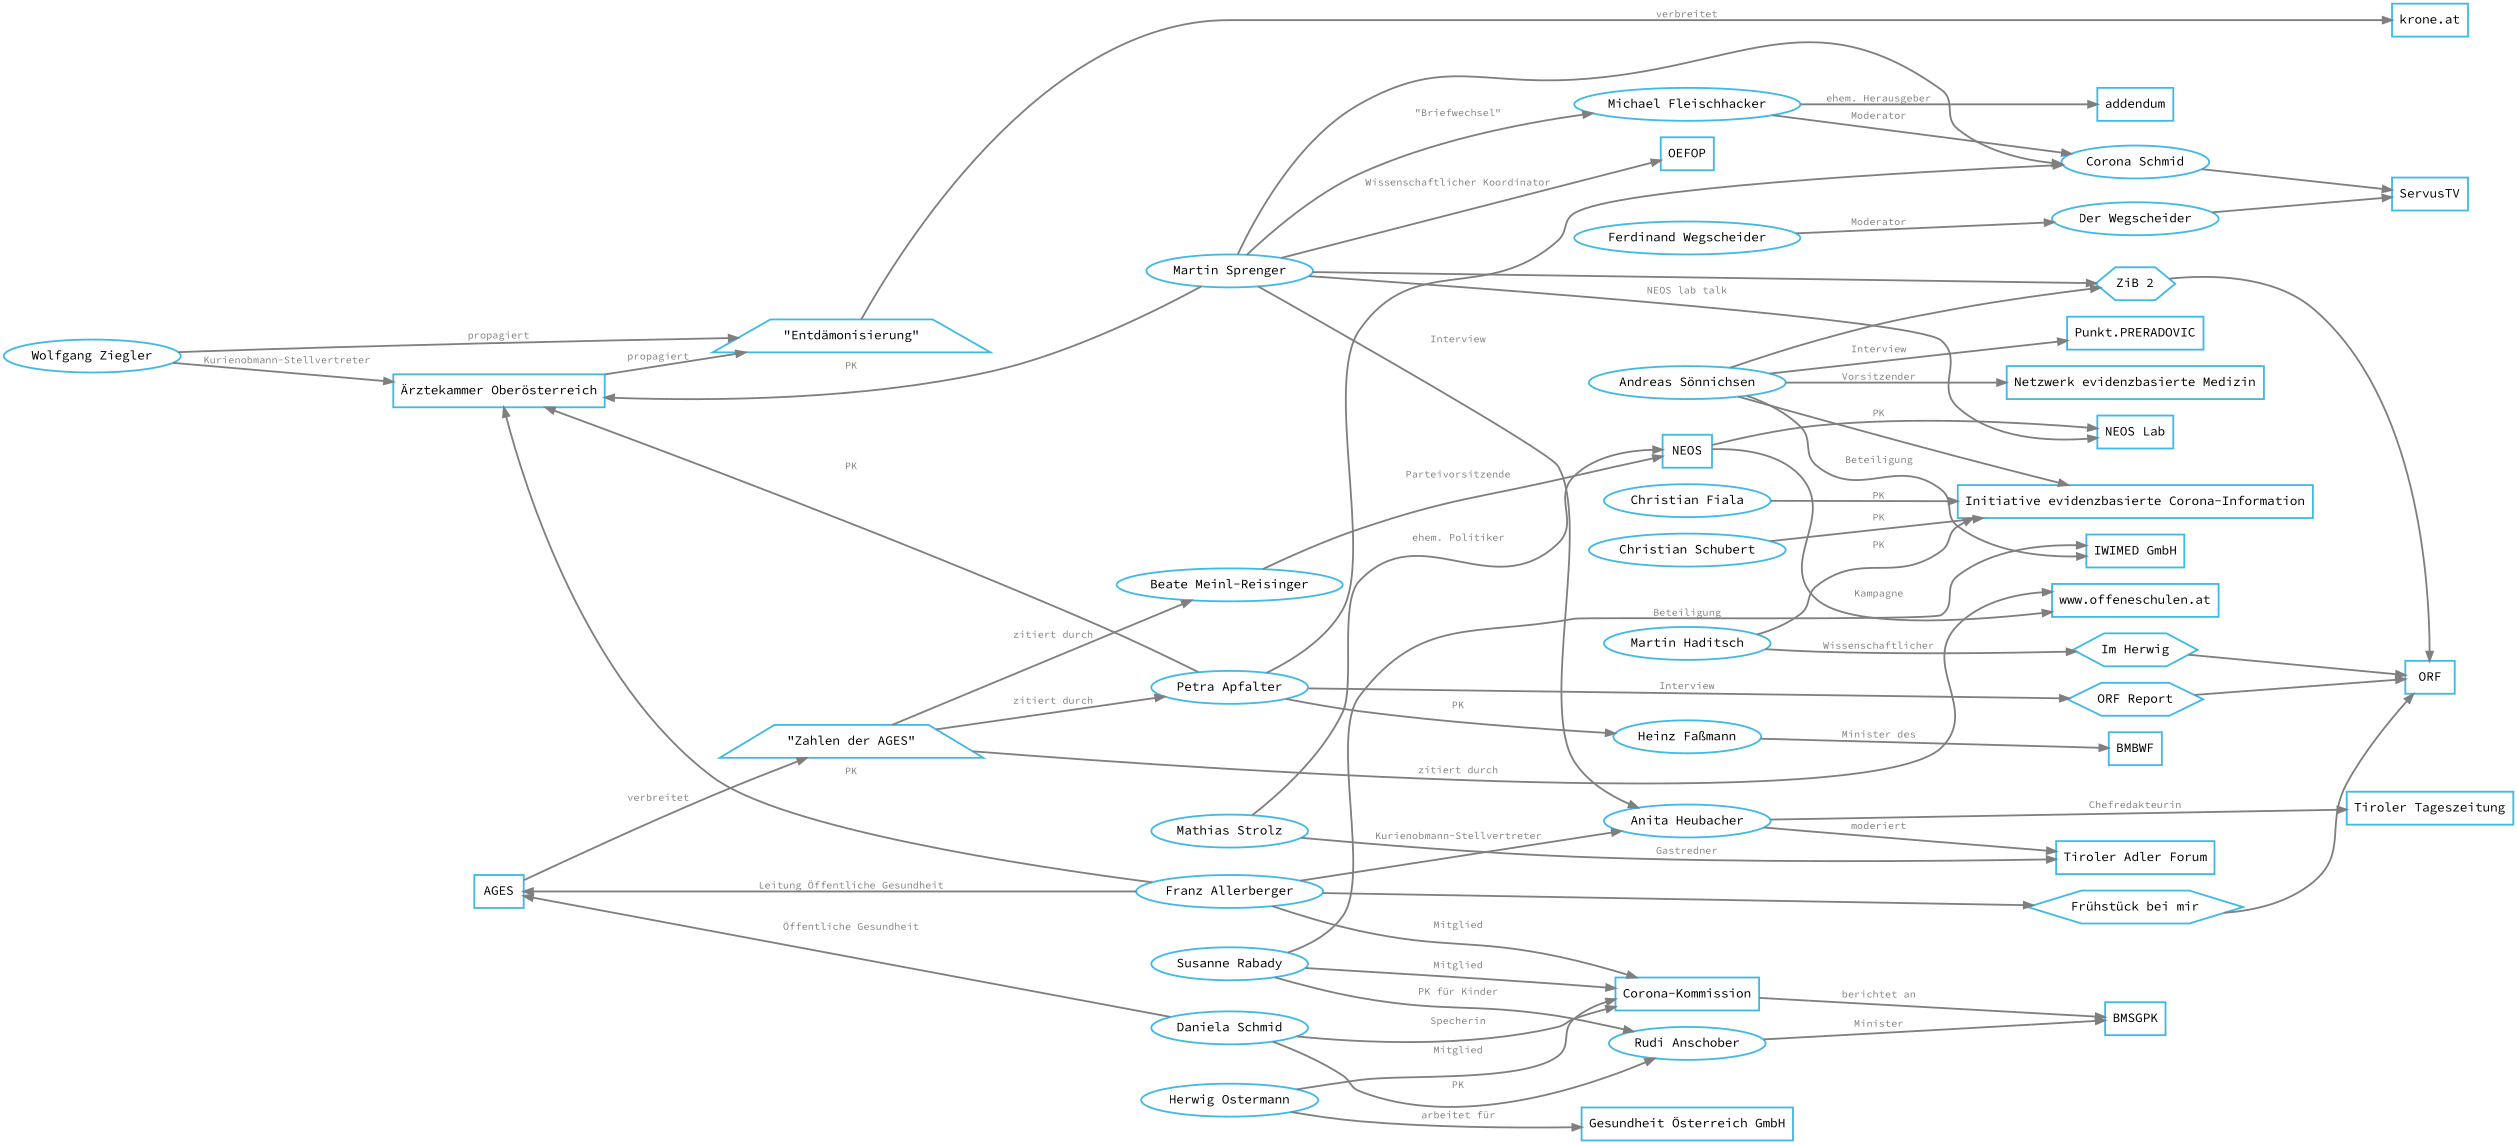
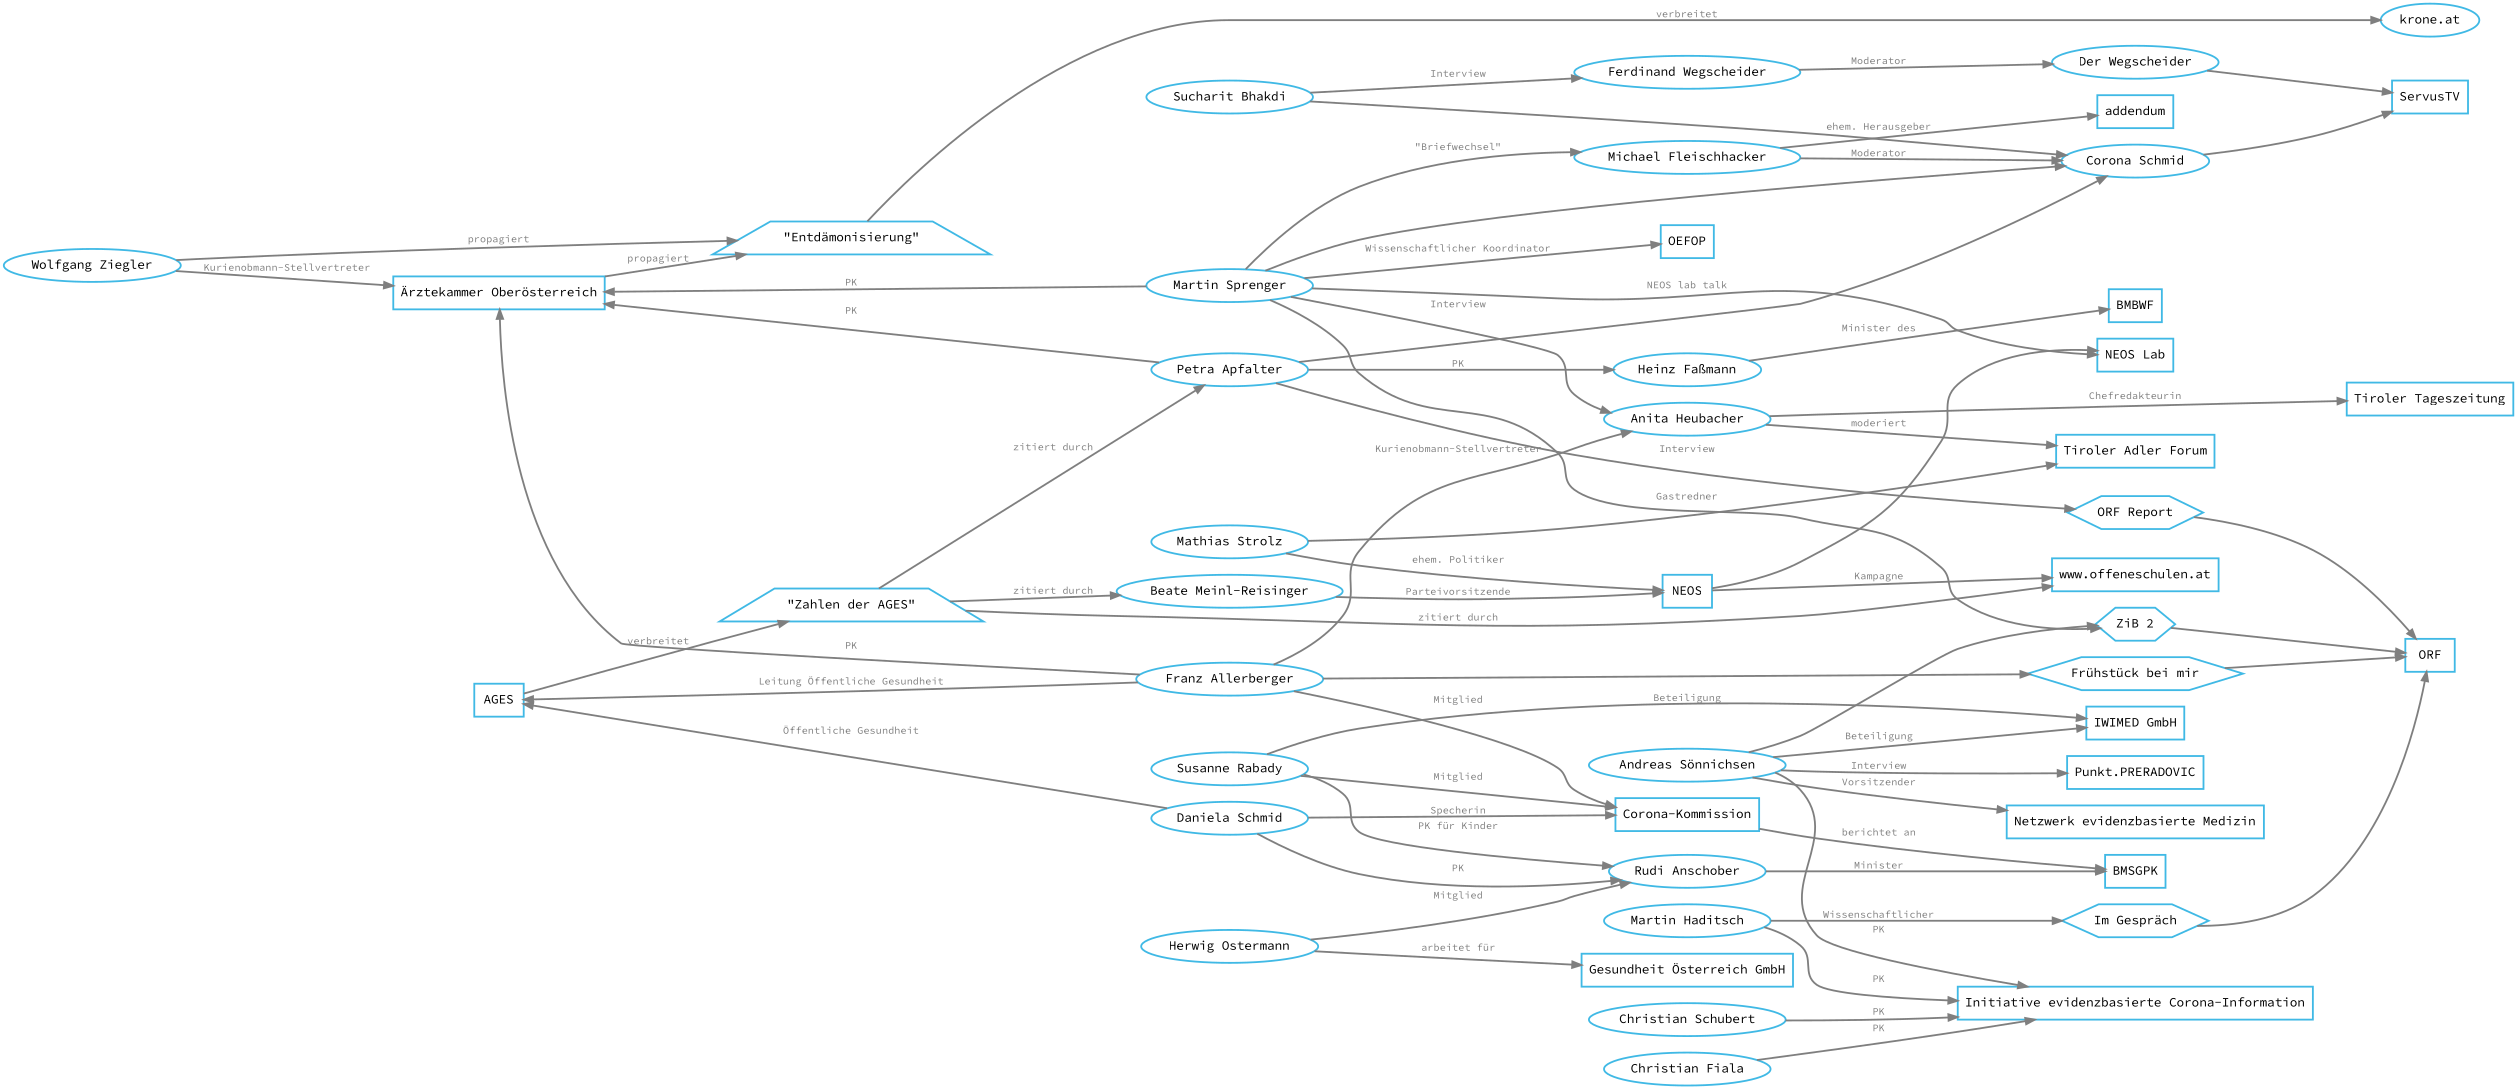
(2430, 20) -> (2430, 20)
none -> (1230, 97)
(2135, 650) -> (2135, 921)
(1468, 1075) -> (1467, 919)
